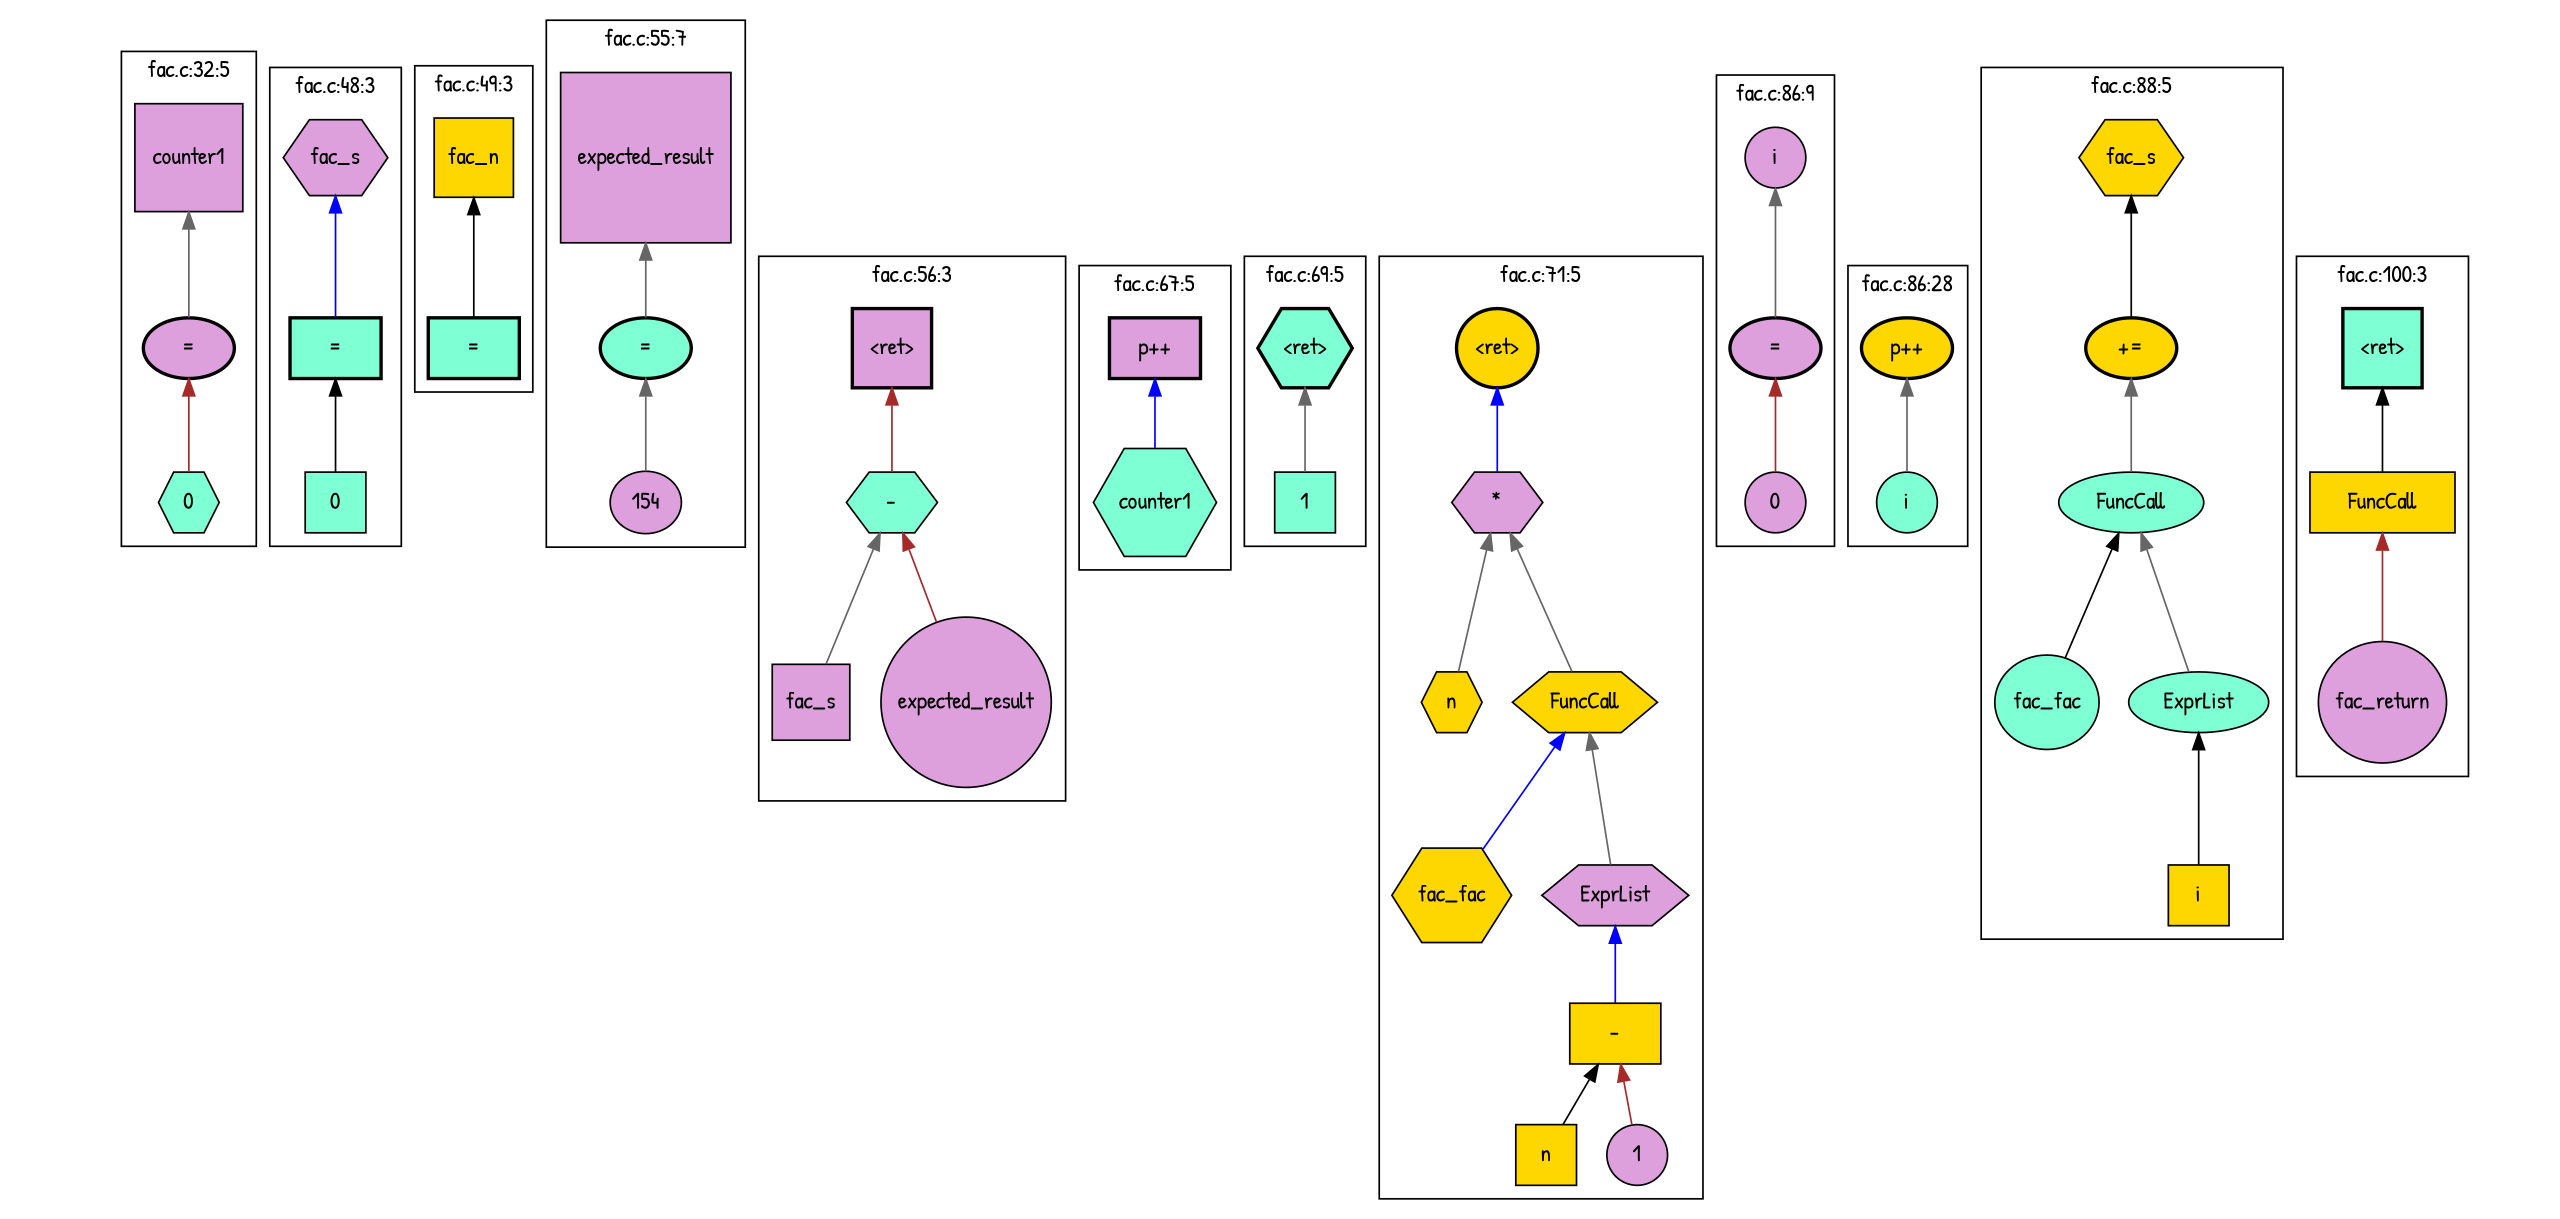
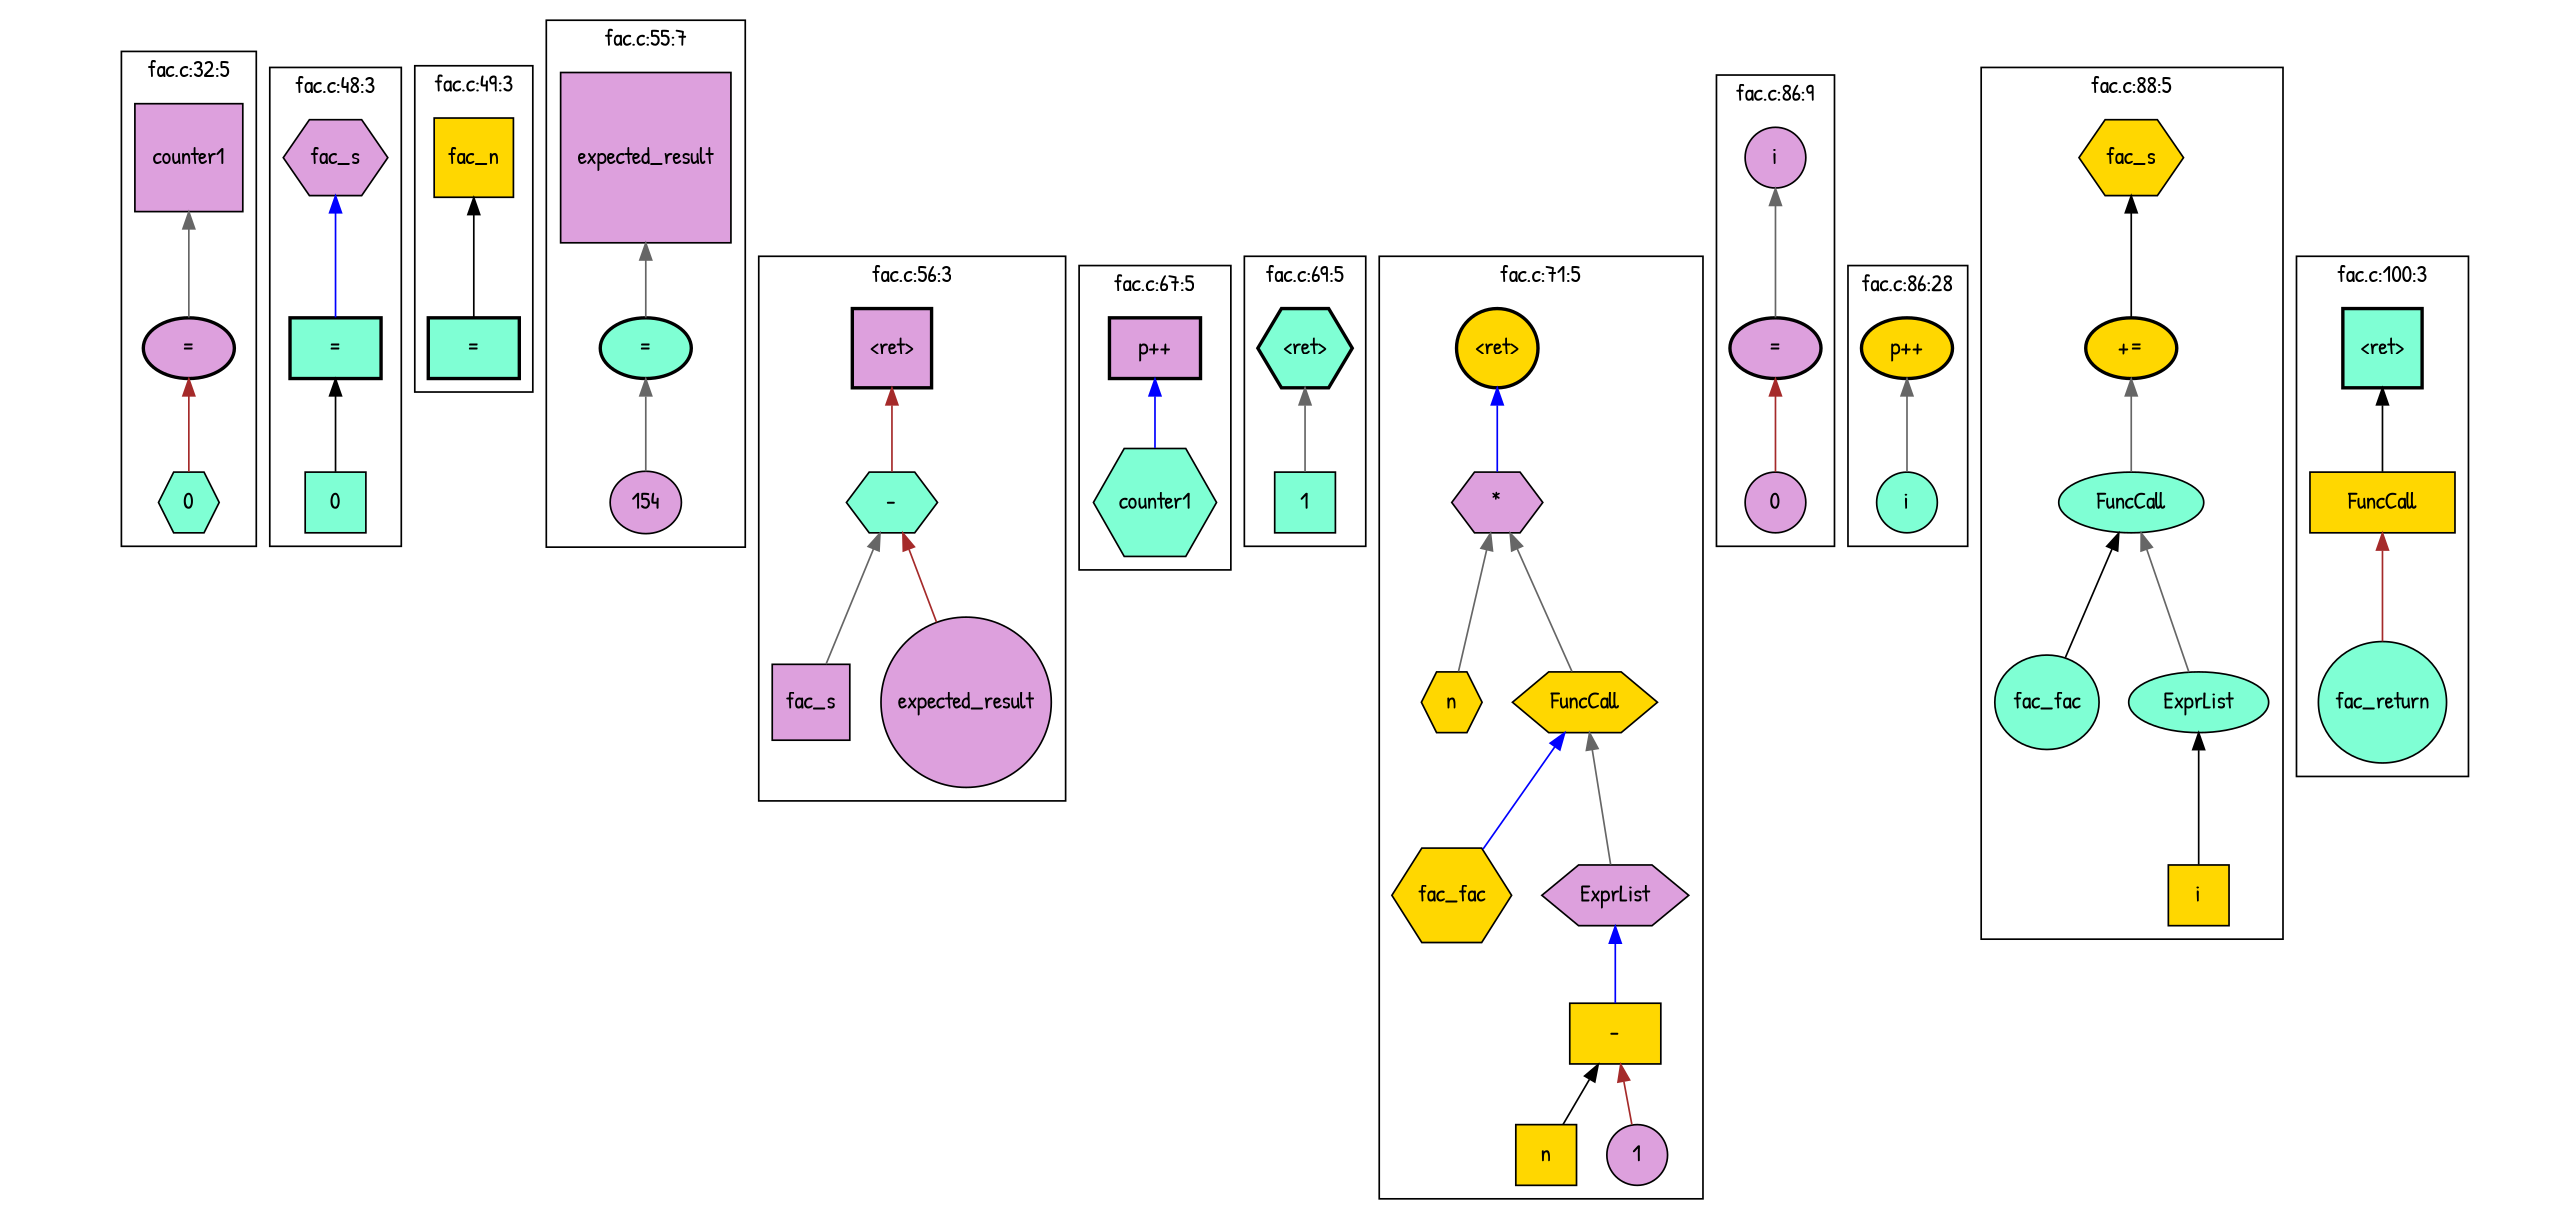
(2382, 702) -> (2382, 702)
